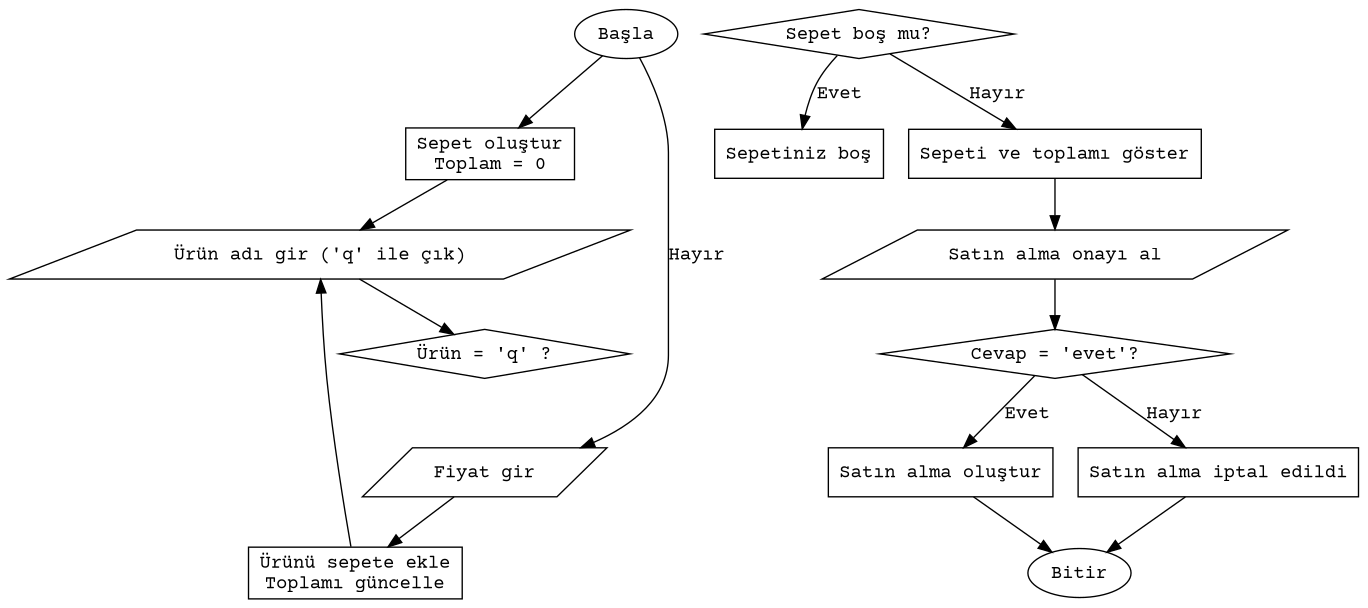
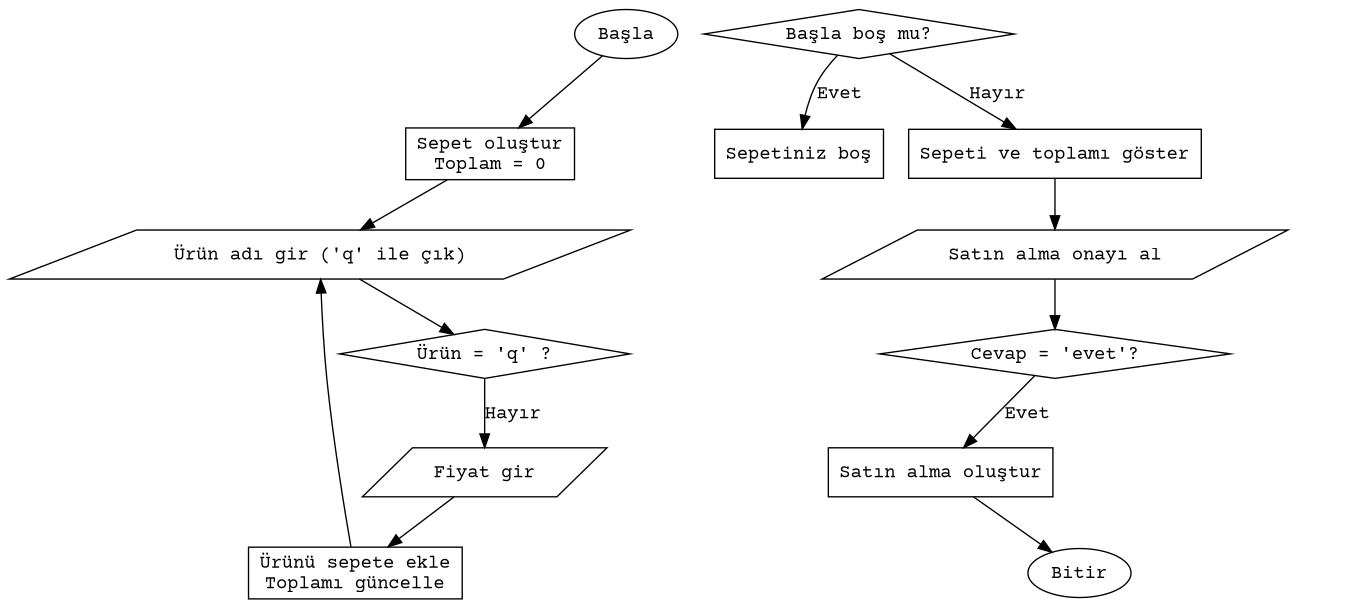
(859, 34) -> (859, 34)
(668, 265) -> (485, 406)
(1218, 472) -> none
